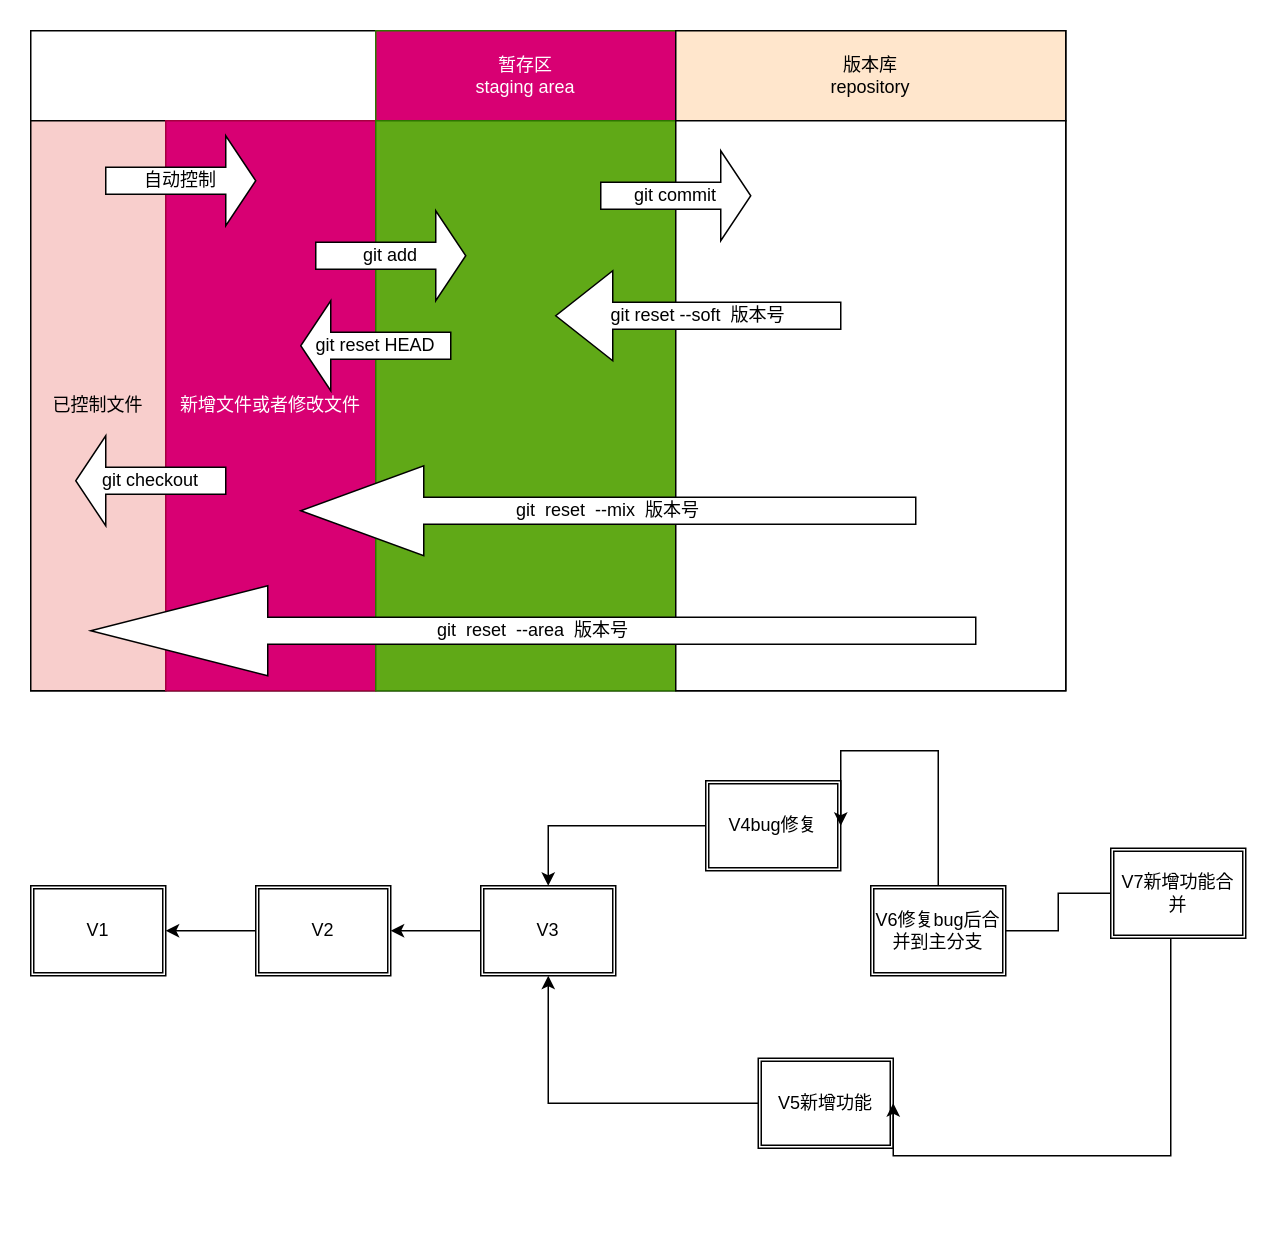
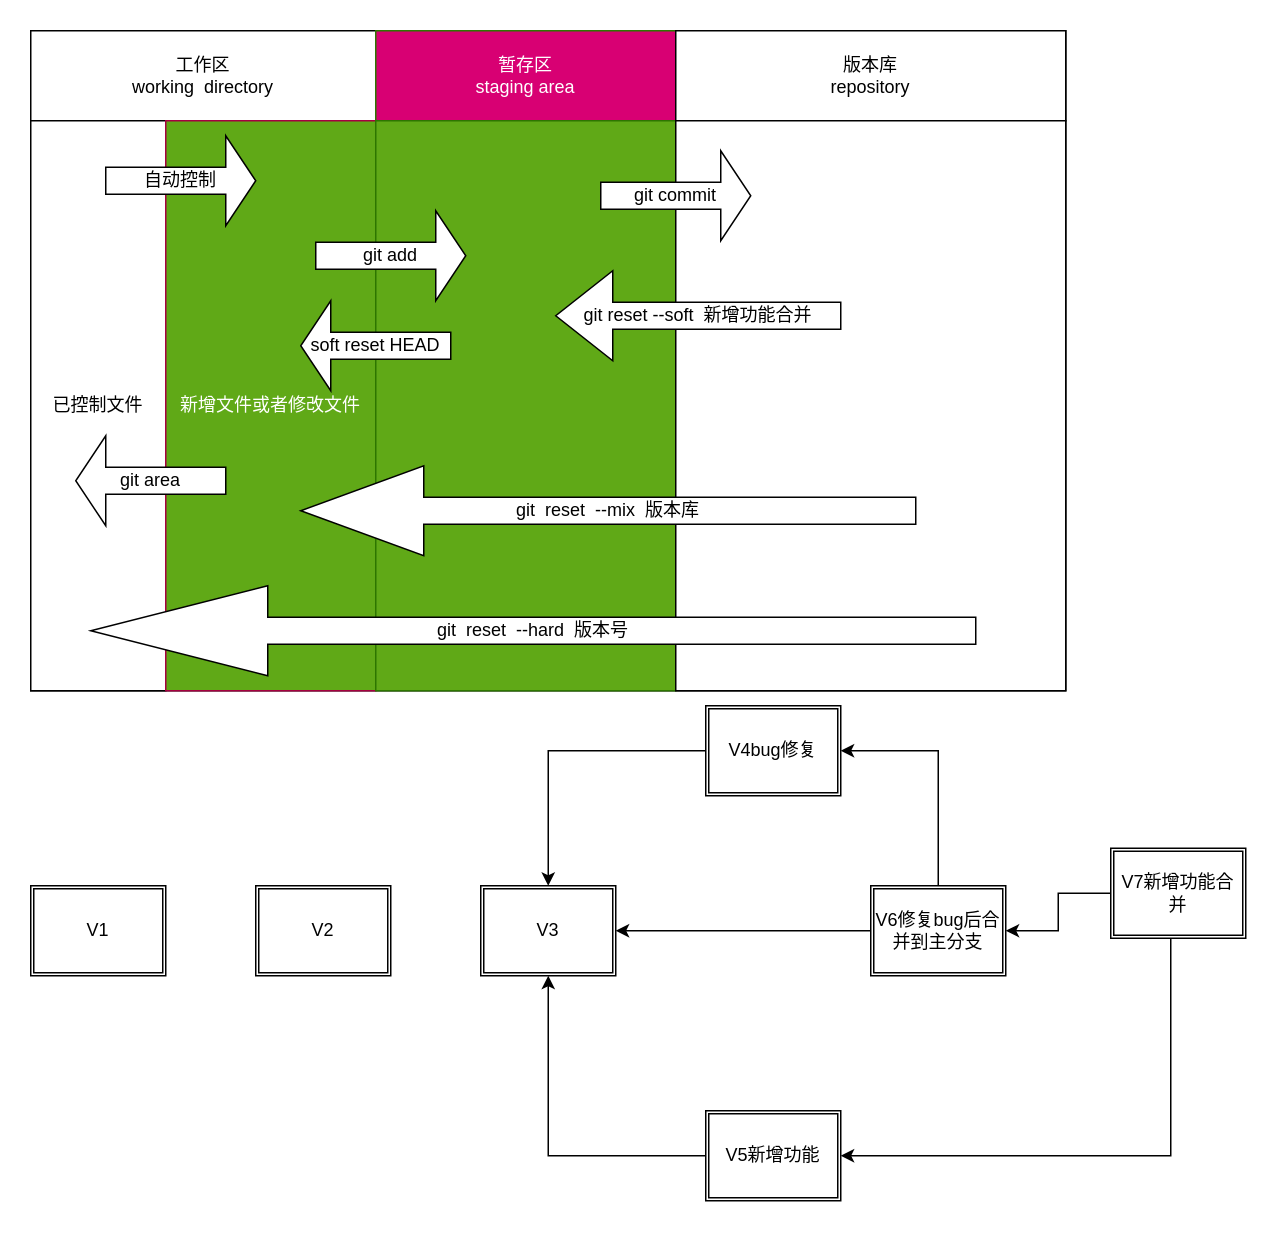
none -> (203, 76)
(871, 76) -> (871, 76)
(698, 316) -> (698, 316)
(376, 346) -> (376, 346)
(98, 406) -> (98, 406)
(271, 406) -> (271, 406)
(151, 481) -> (151, 481)
(608, 511) -> (608, 511)
(533, 631) -> (533, 631)
(773, 826) -> (773, 751)
(216, 931) -> none
(441, 931) -> none
none -> (749, 931)
(1012, 931) -> (1017, 931)
(826, 1103) -> (773, 1156)
